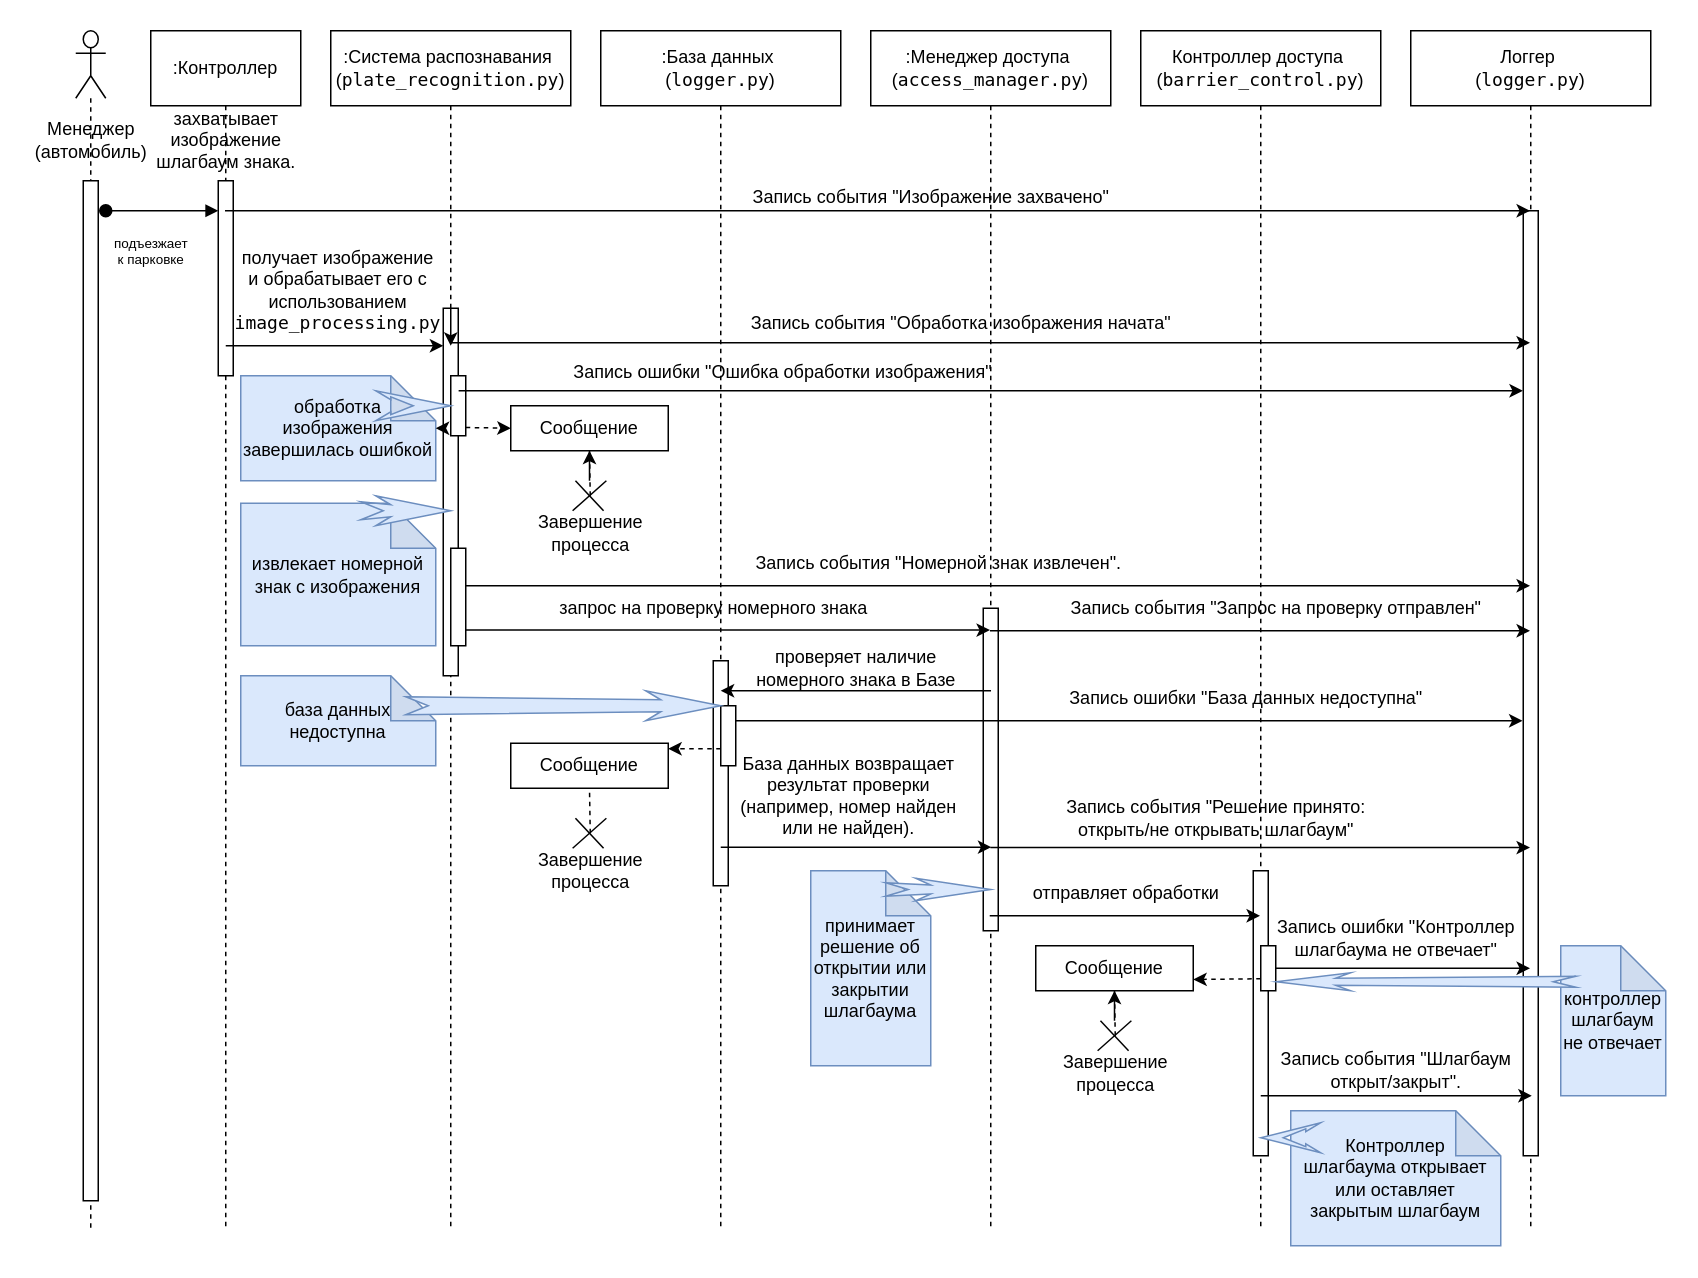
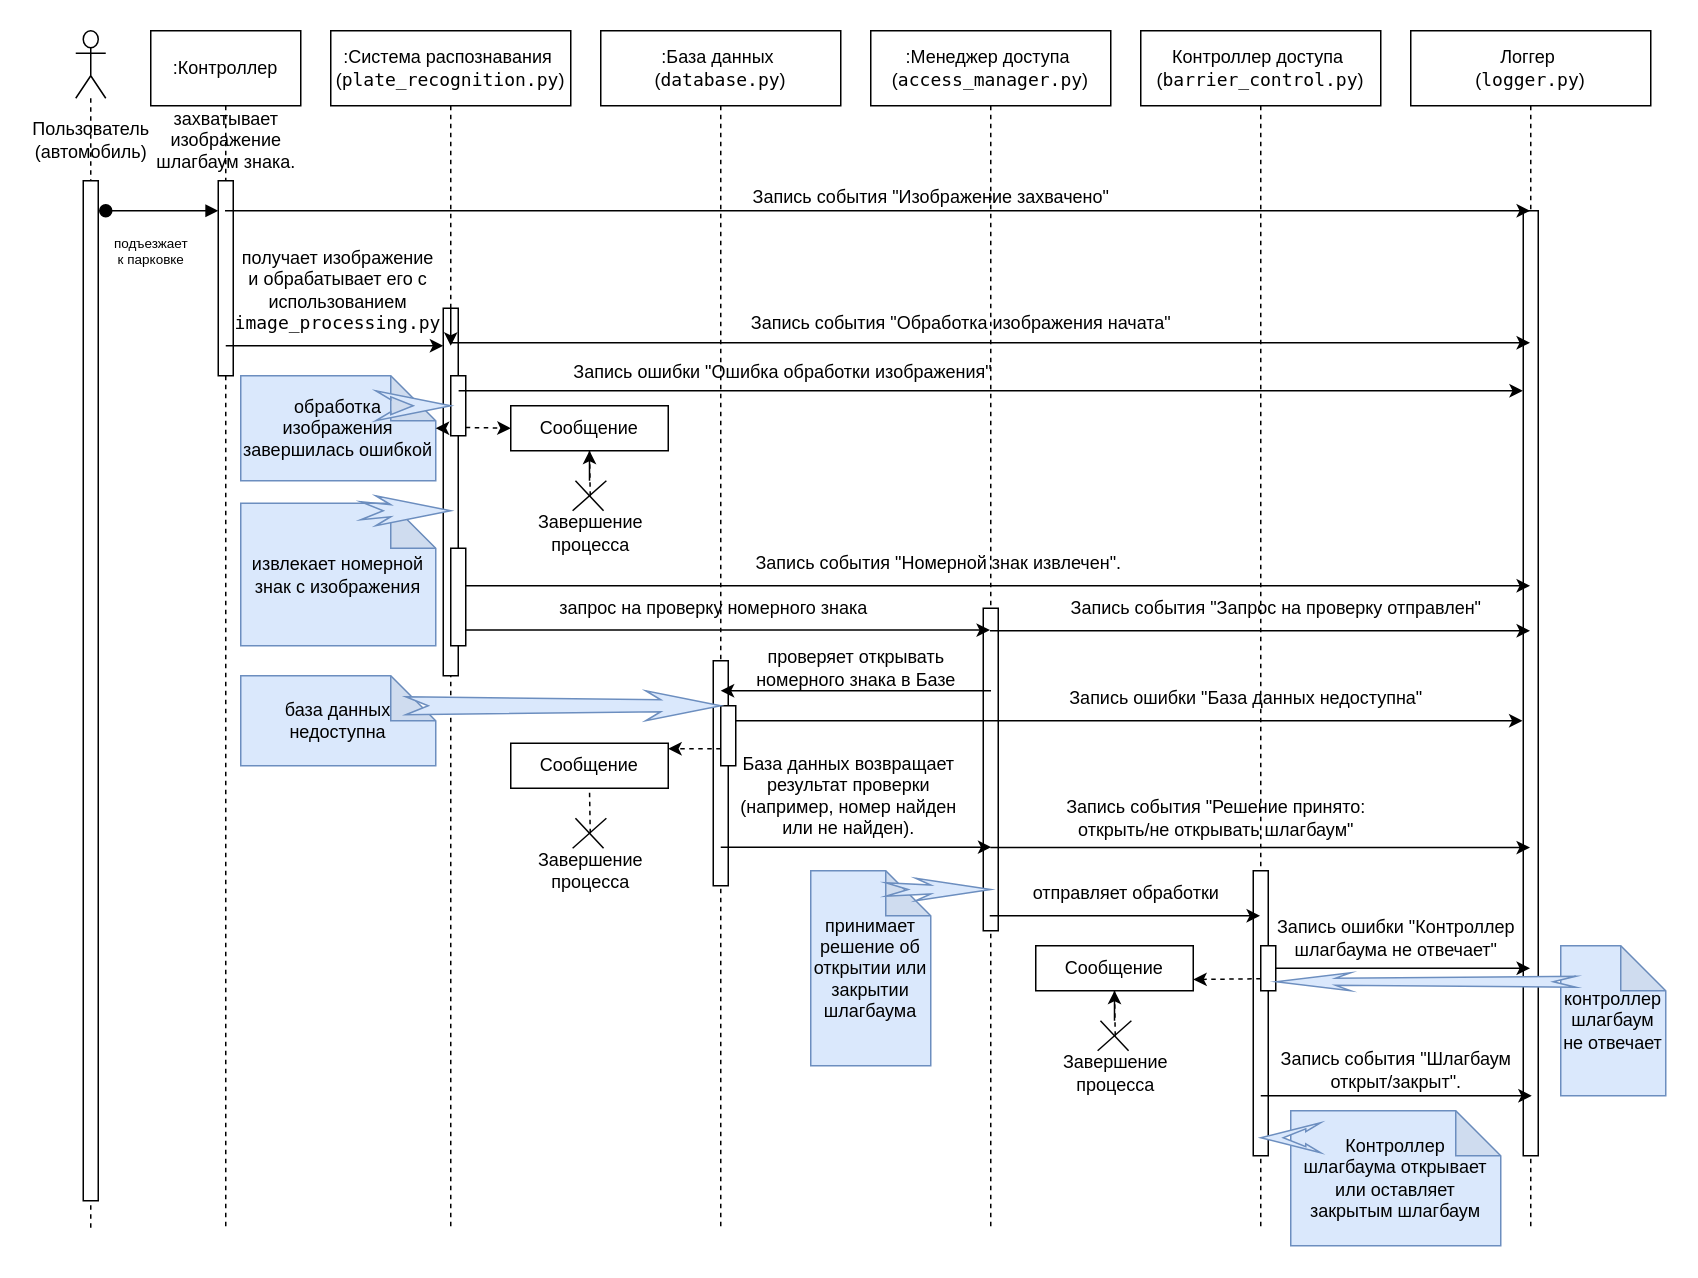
(721, 68) -> (721, 68)
(92, 140) -> (92, 140)
(857, 668) -> (857, 668)
